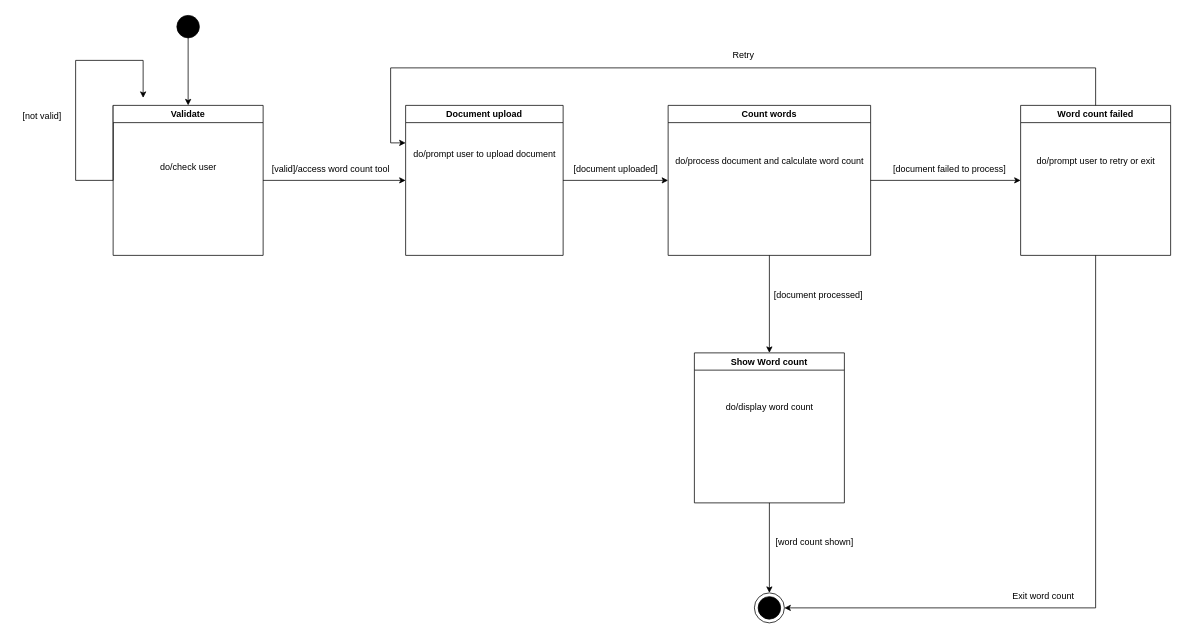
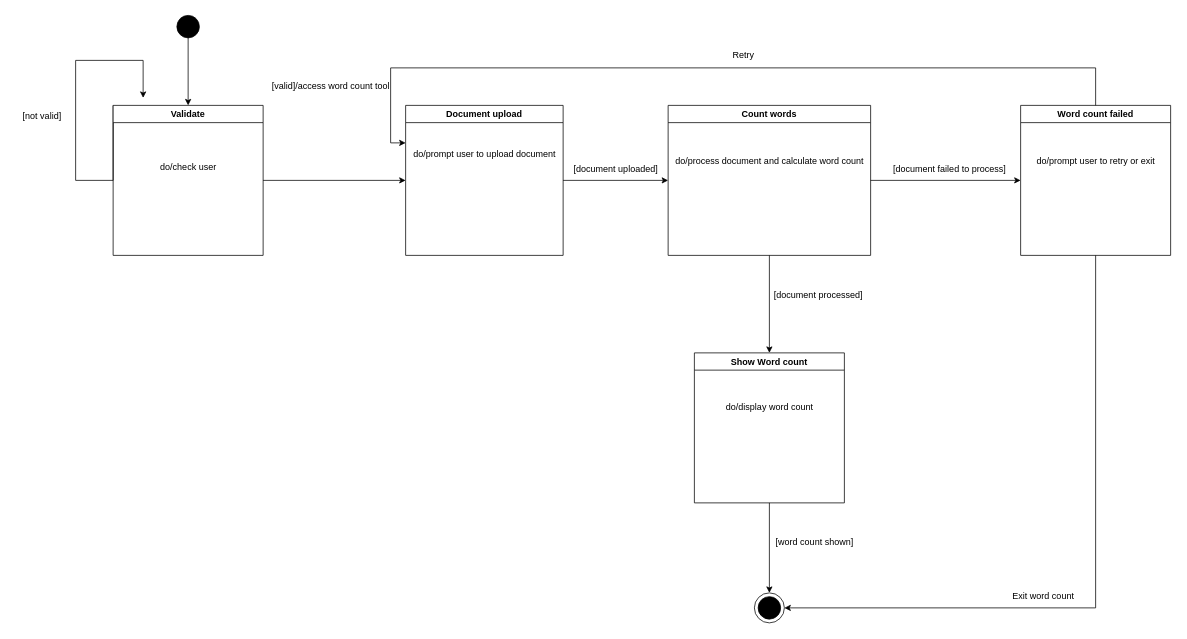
(330, 169) -> (330, 87)
